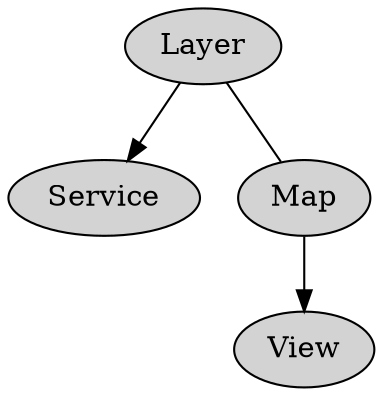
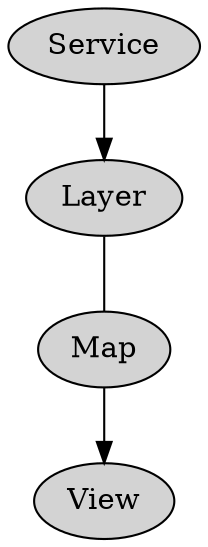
(160, 113) -> (104, 112)
